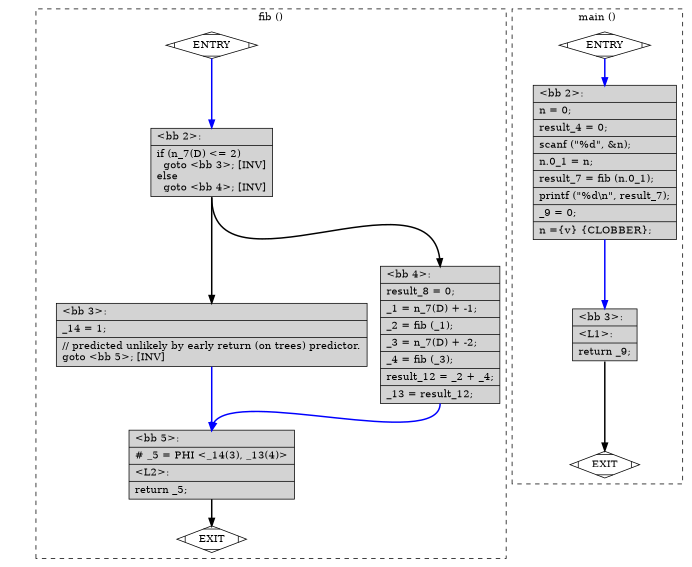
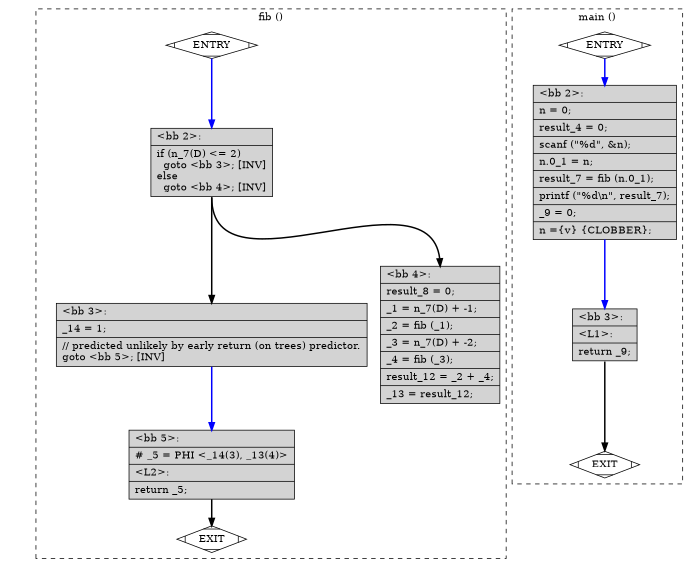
(329, 417) -> none
